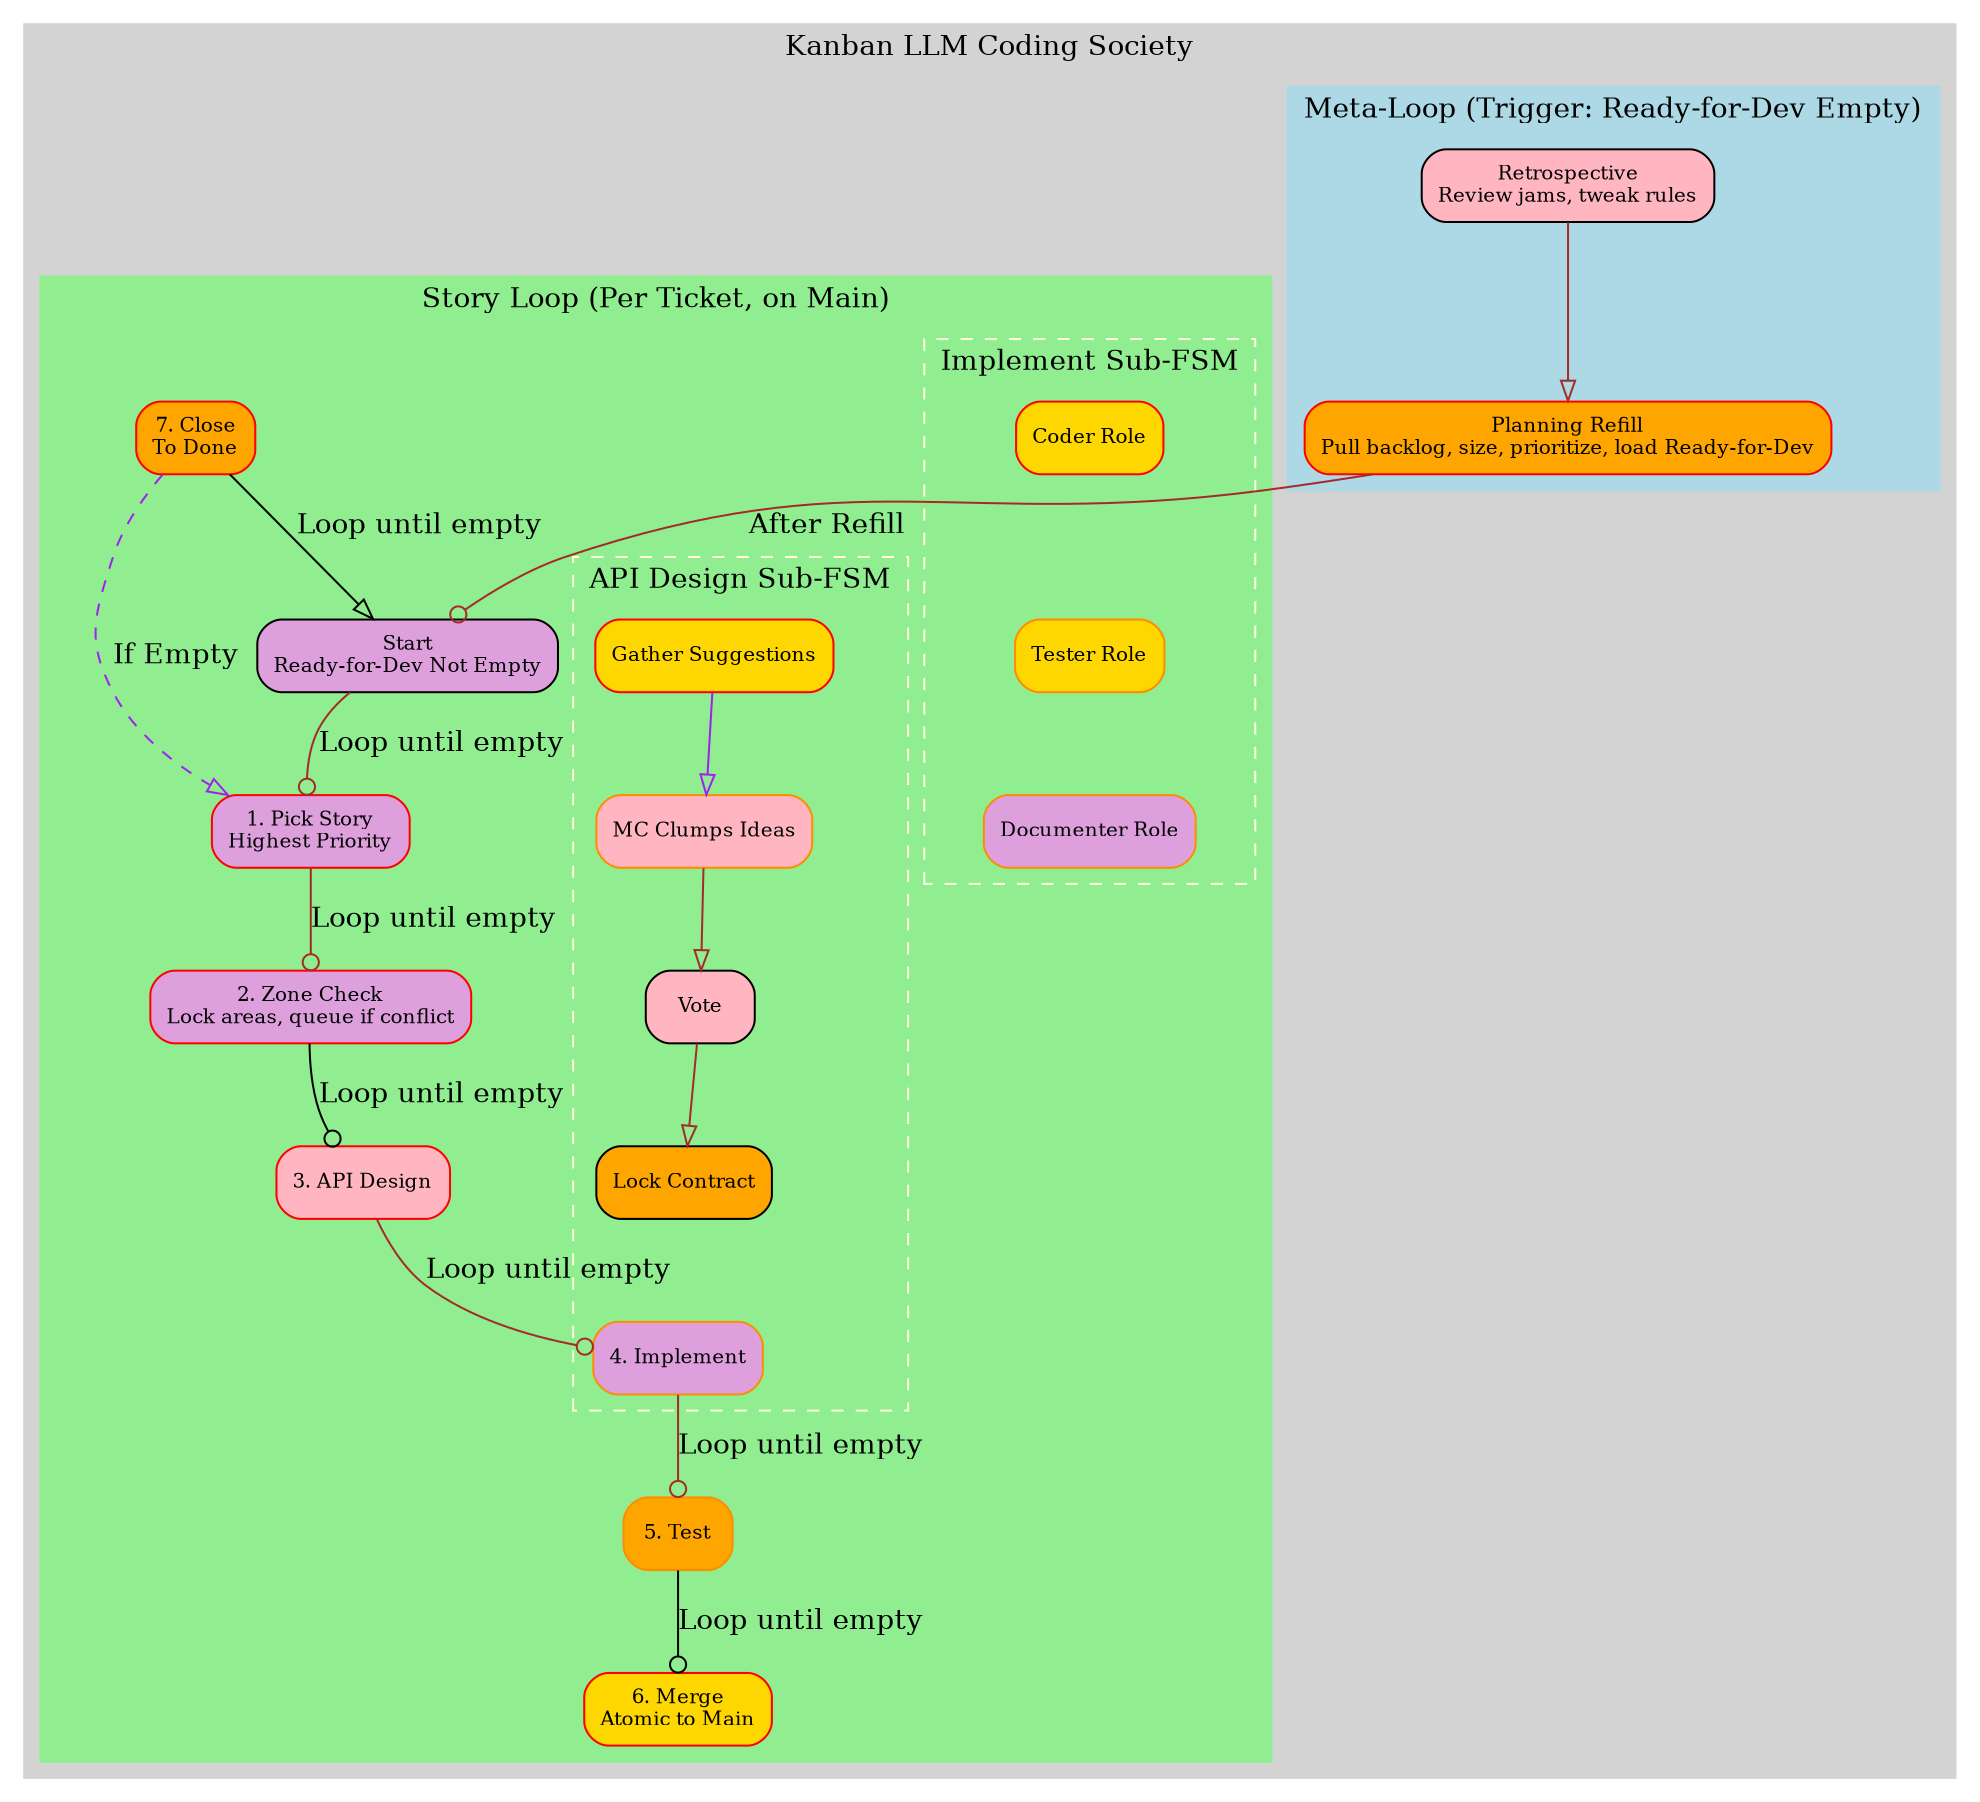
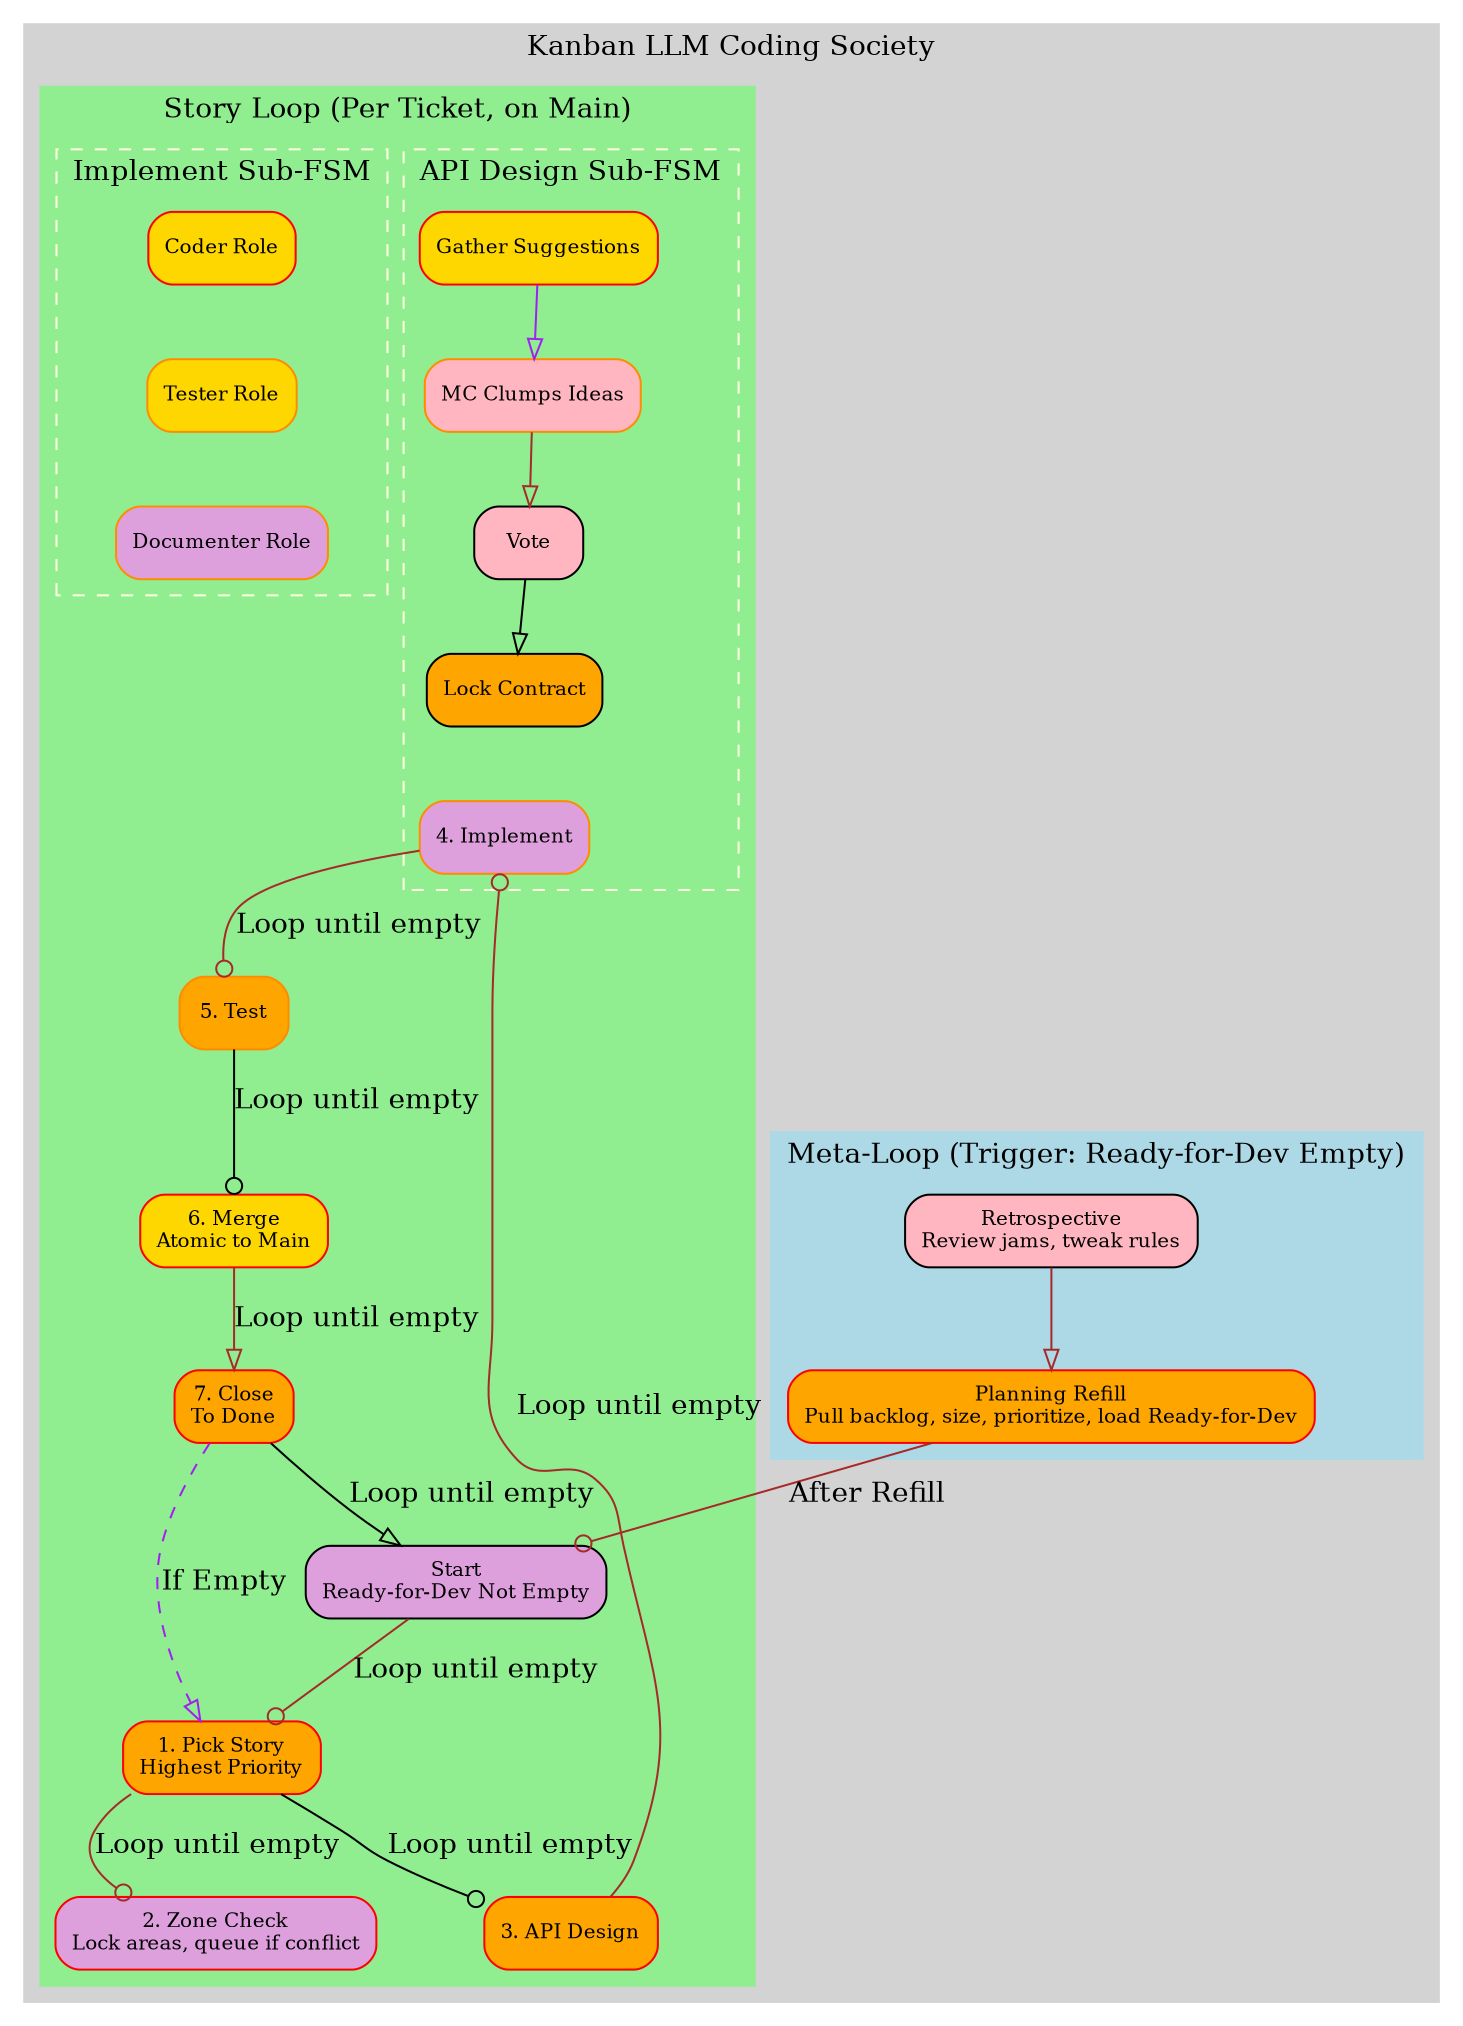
(311, 831) -> (222, 1758)
(693, 1085) -> (523, 607)
(314, 1089) -> (371, 1851)
(363, 1183) -> (571, 1933)
none -> (234, 1309)
